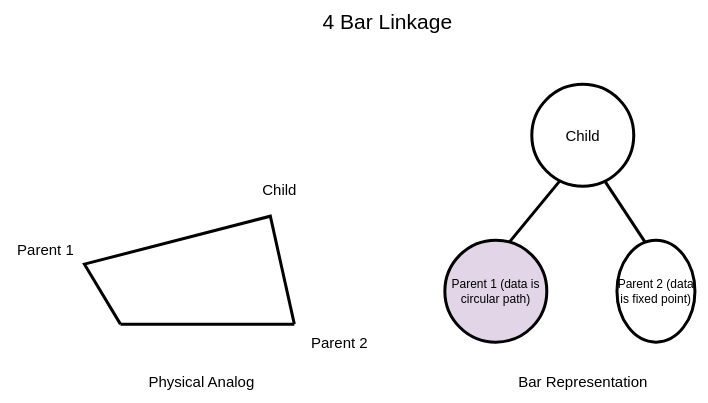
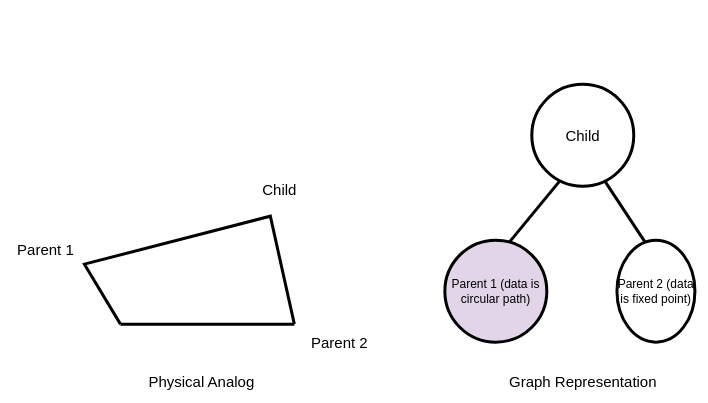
(387, 21) -> none
(583, 381) -> (583, 381)
